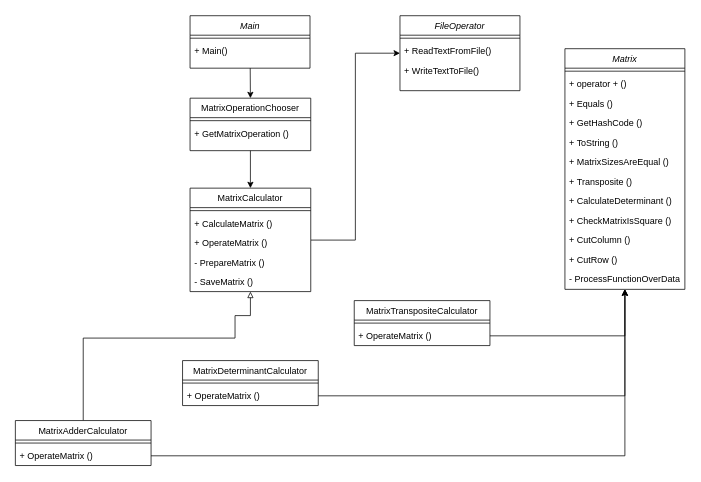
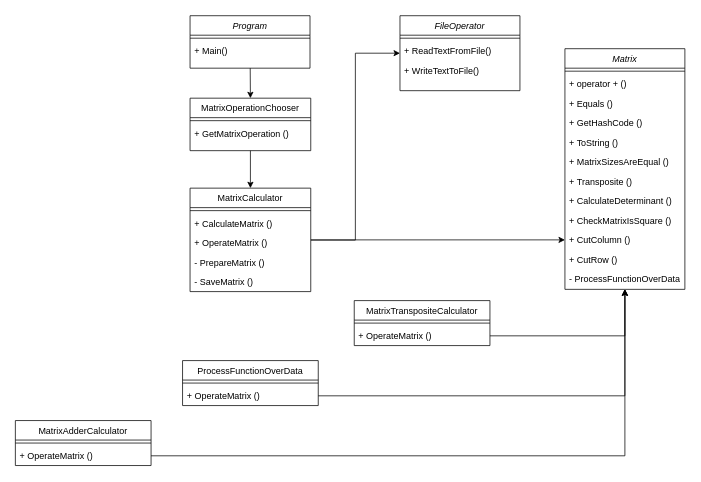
(250, 26) -> (250, 26)
none -> (558, 240)
(145, 338) -> none
(250, 371) -> (250, 371)
